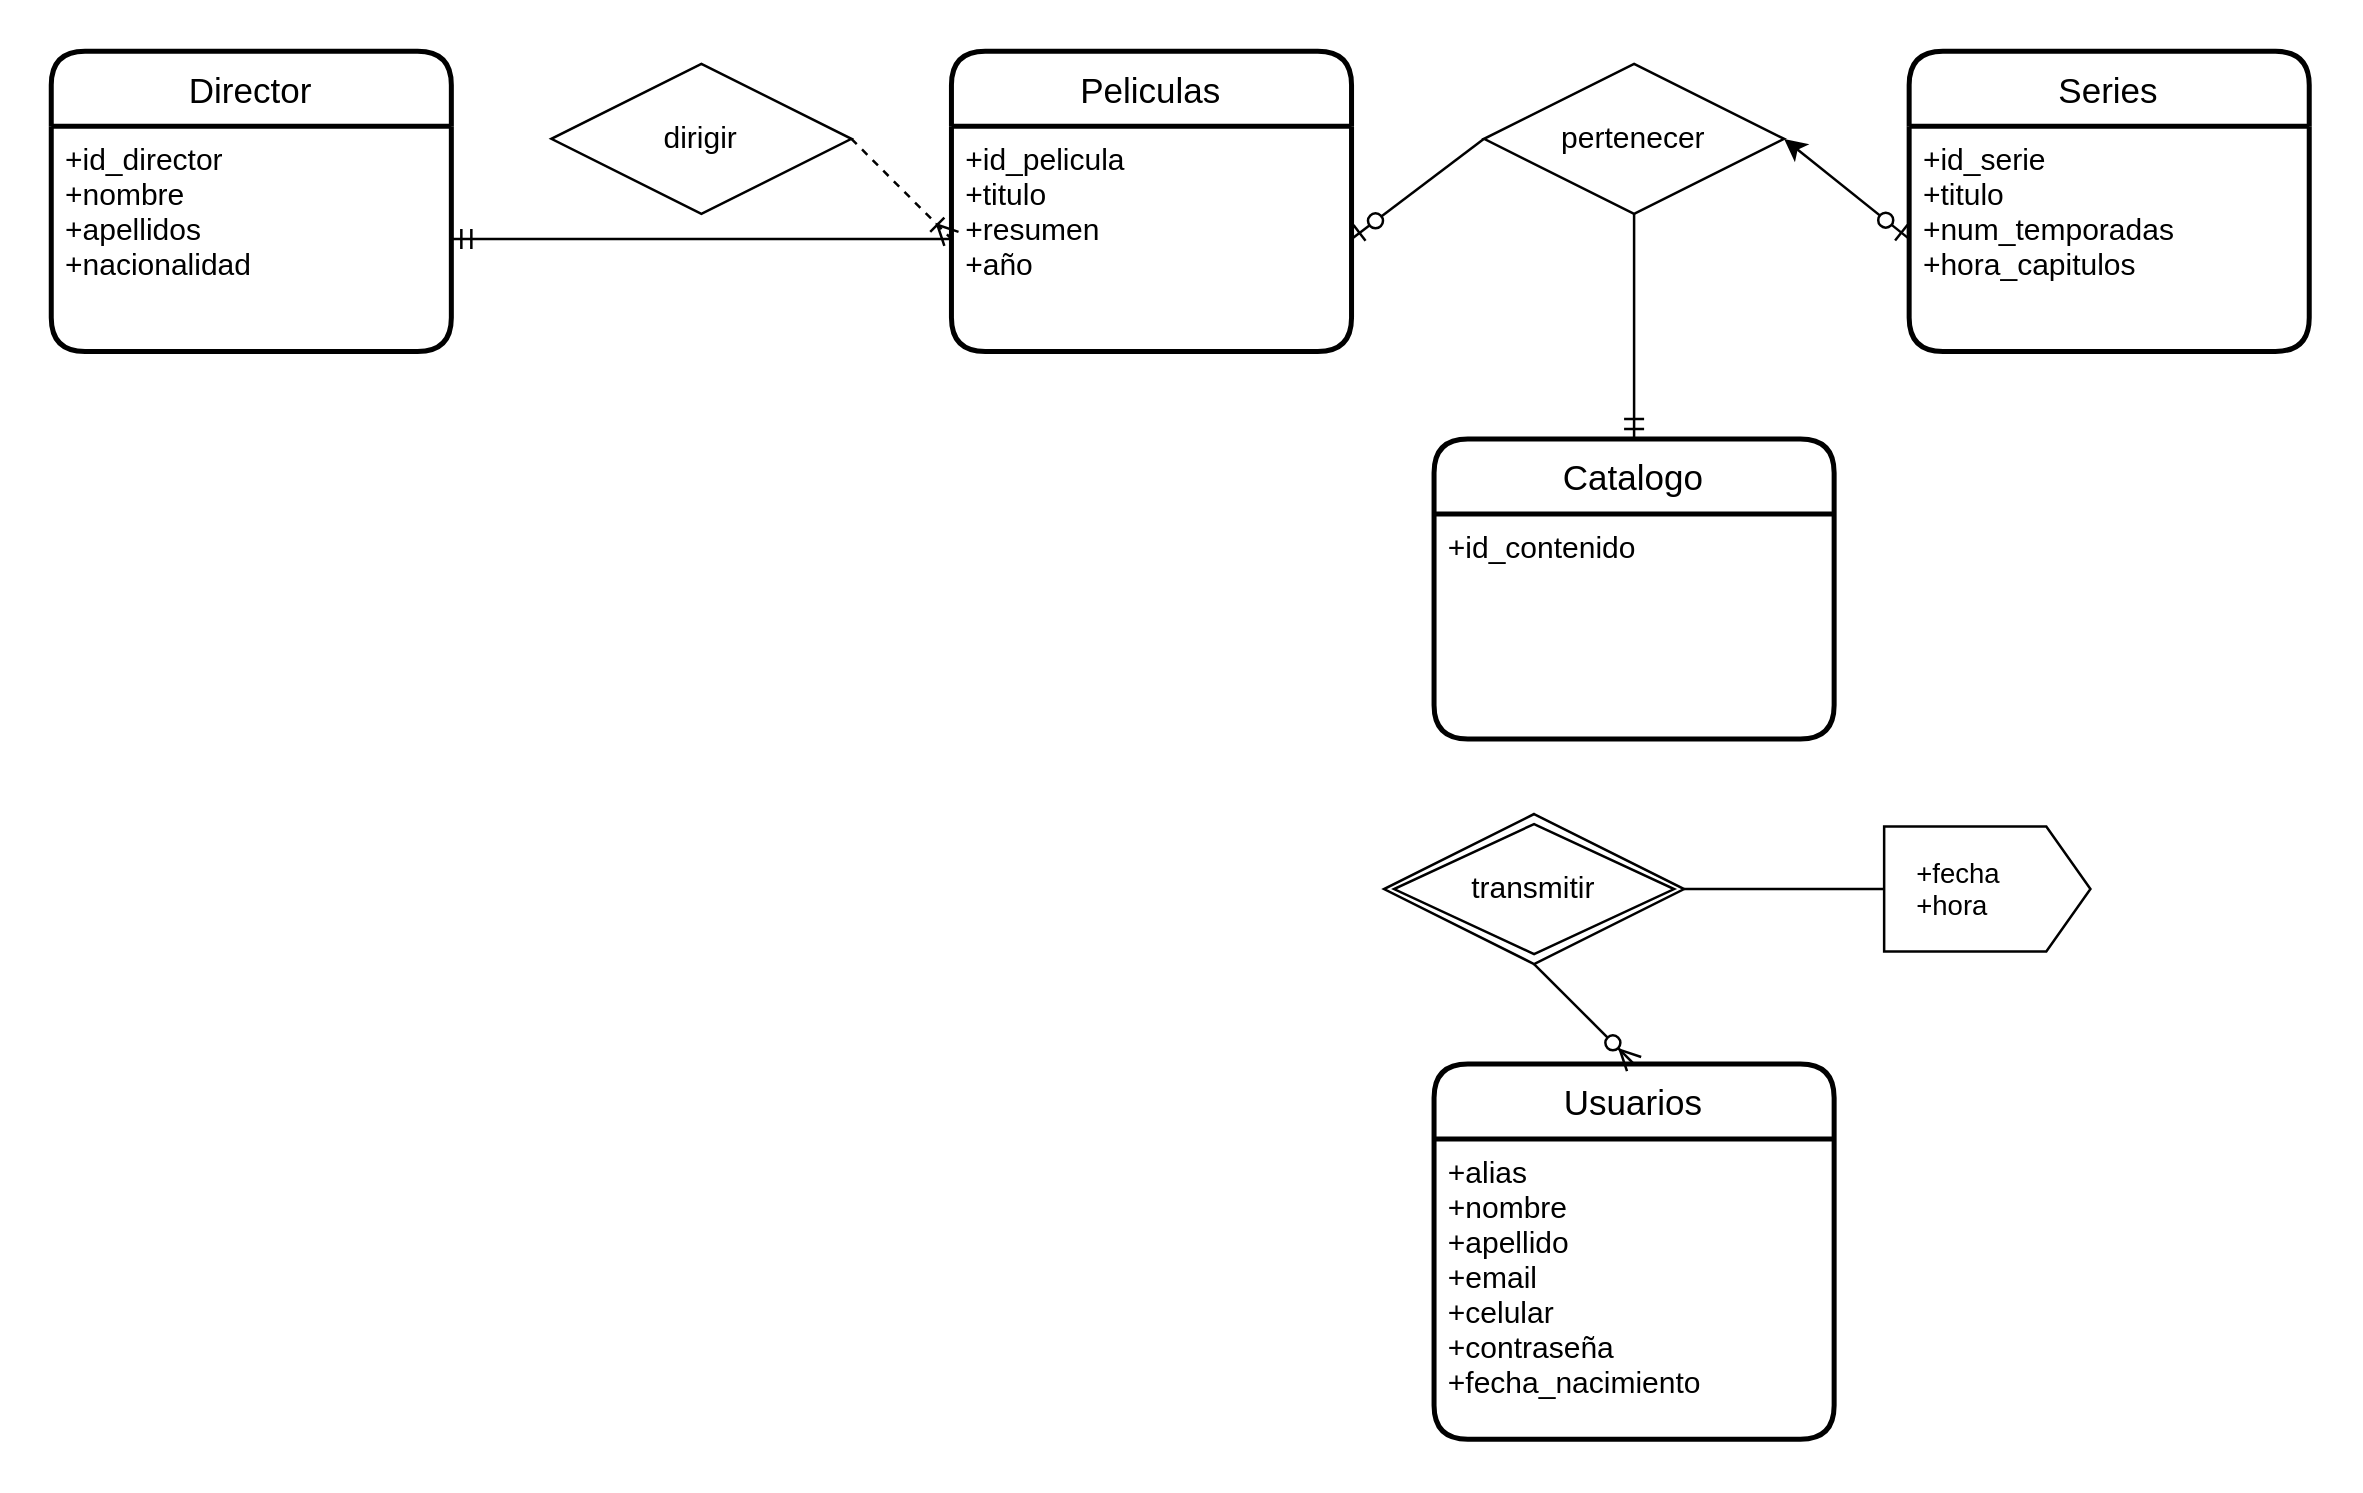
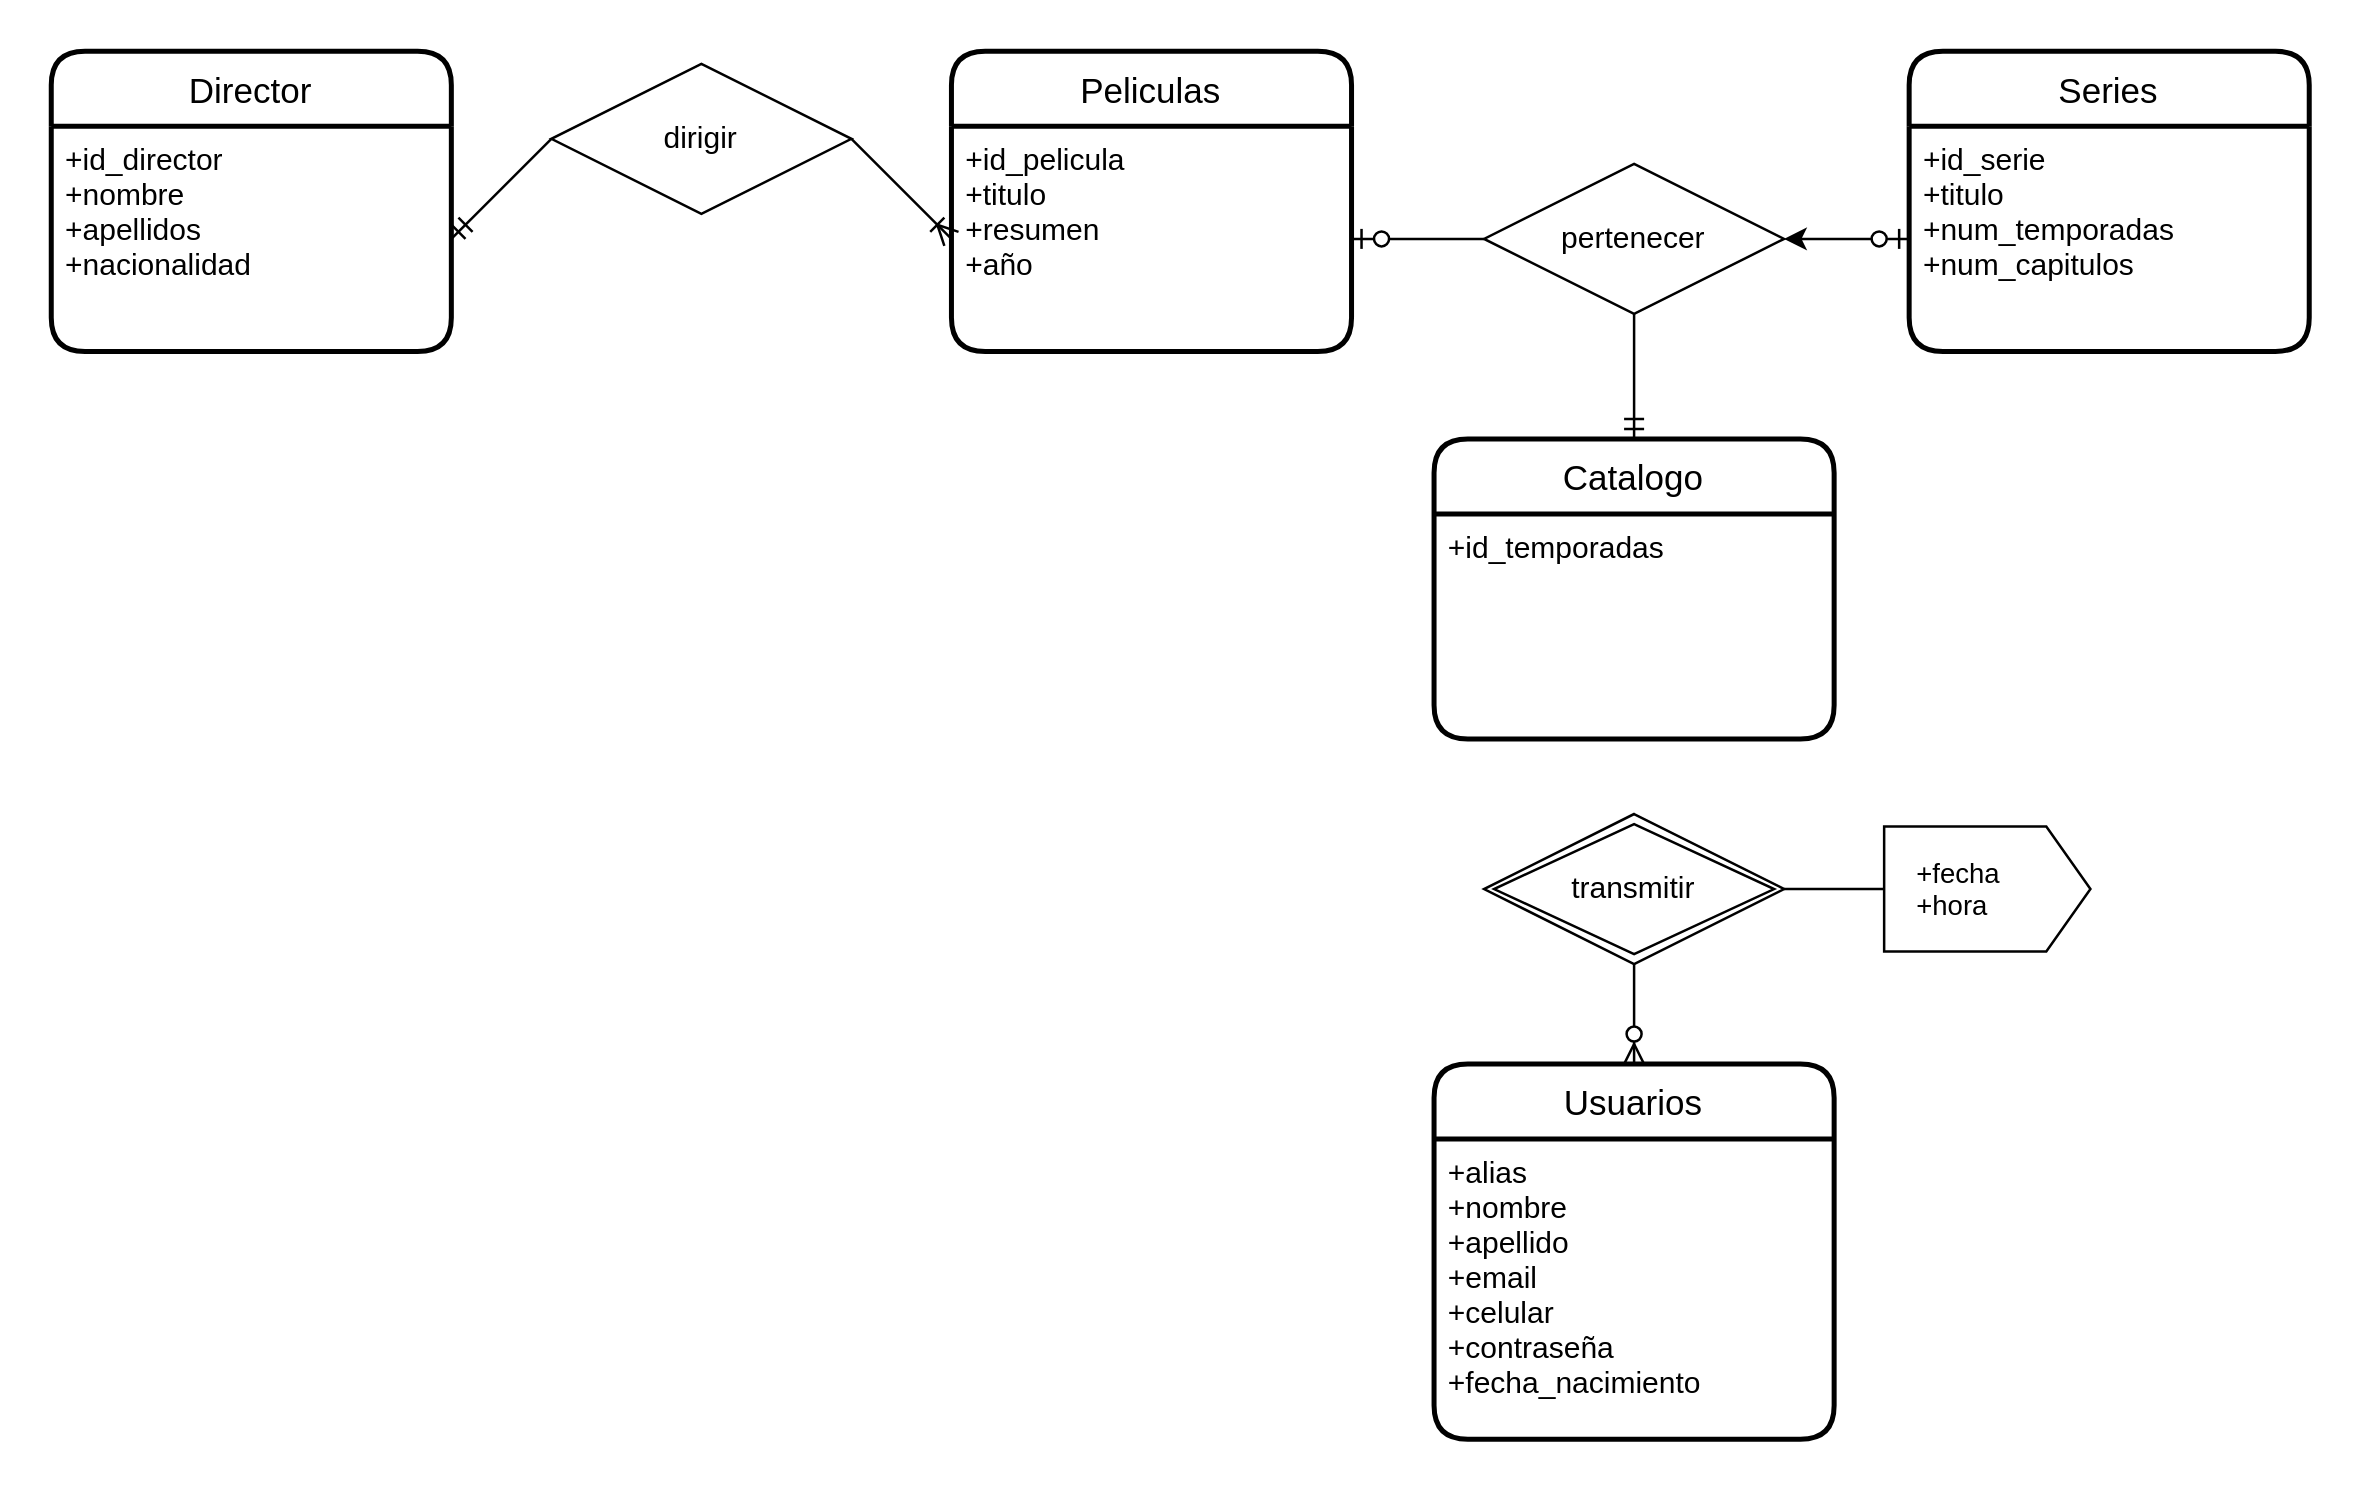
(1634, 139) -> (1634, 239)
(1990, 160) -> (1990, 160)
(900, 188) -> (900, 188)
(700, 239) -> (503, 187)
(1549, 548) -> (1561, 548)
(1534, 889) -> (1634, 889)
